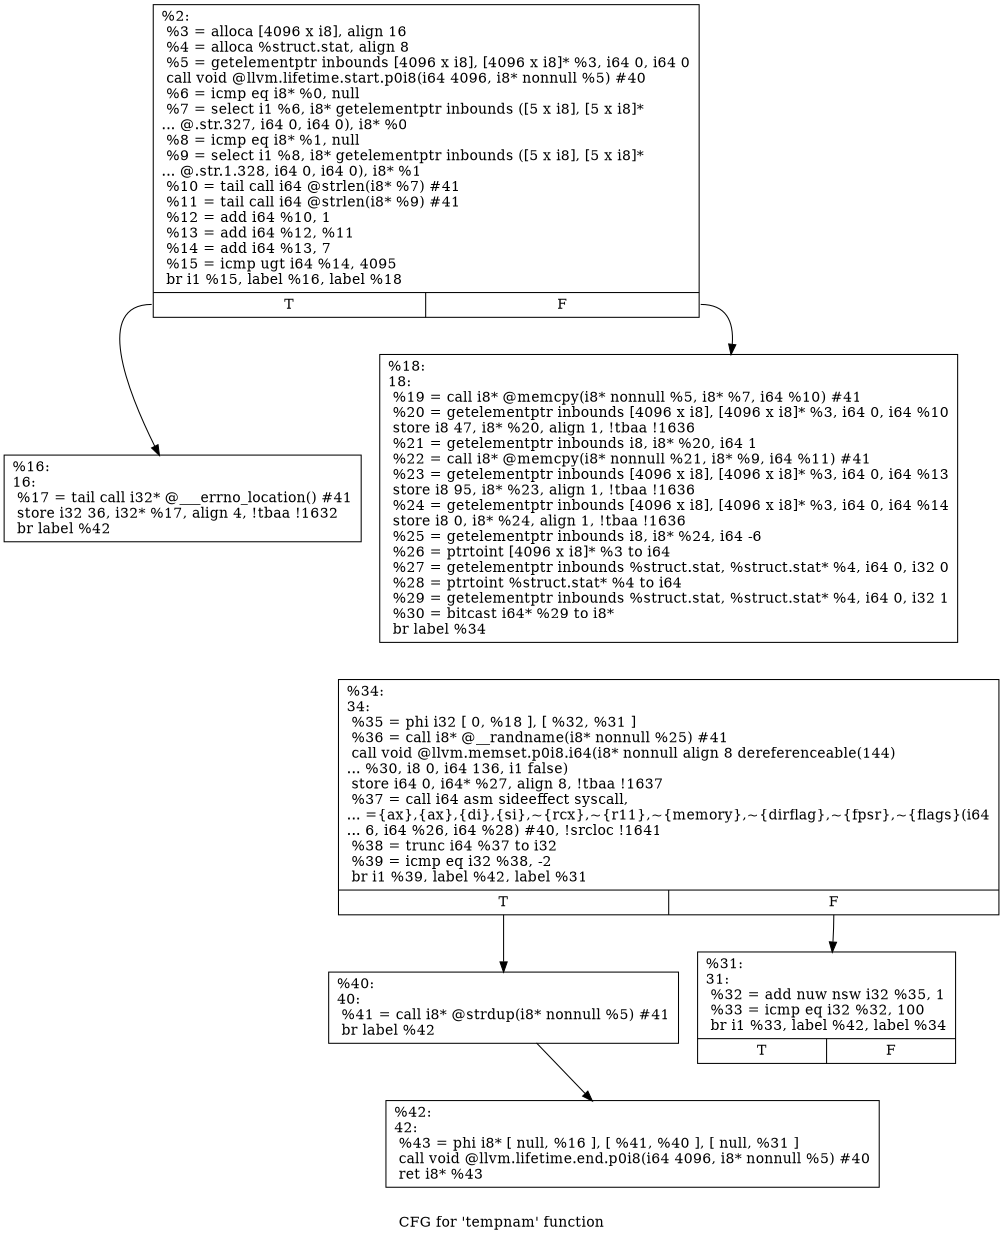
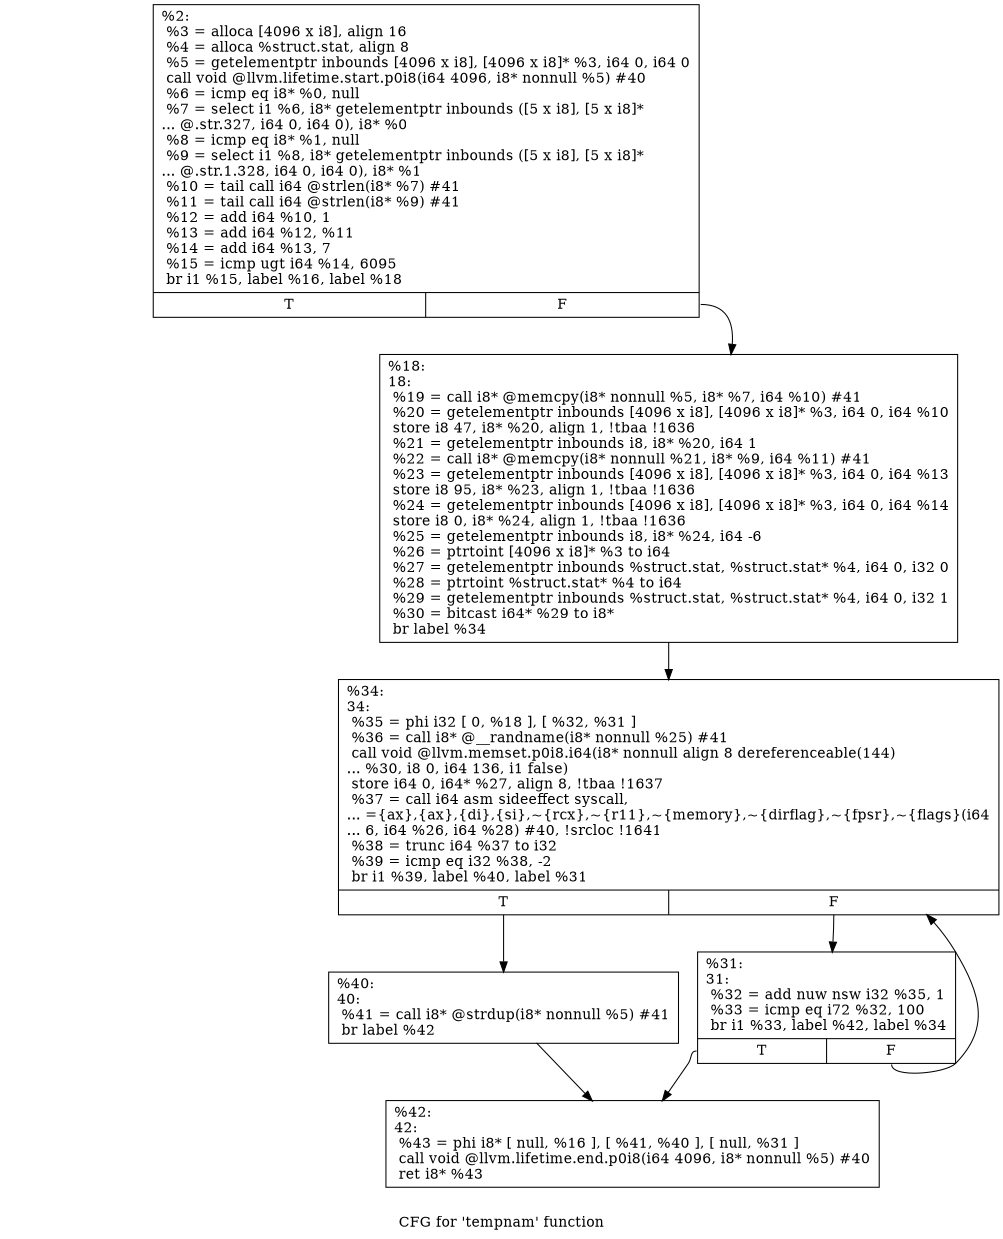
(280, 264) -> (280, 264)
(183, 498) -> none
none -> (669, 656)
(467, 877) -> (467, 877)
(816, 1010) -> (816, 1010)
none -> (977, 1025)
none -> (683, 1071)
